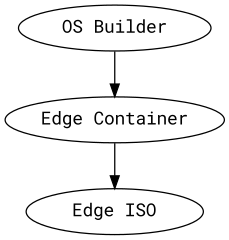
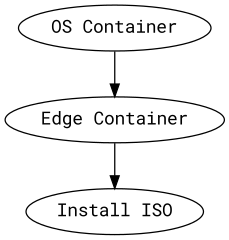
(115, 28) -> (115, 28)
(115, 212) -> (115, 212)
